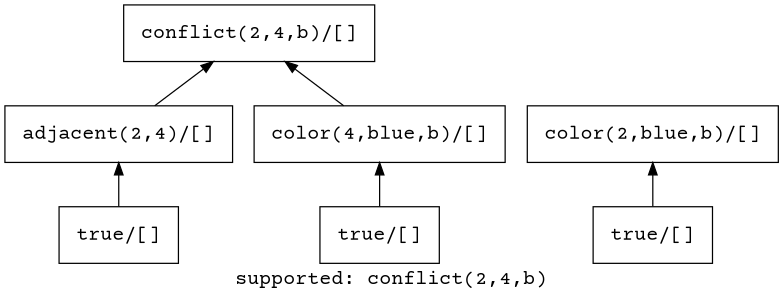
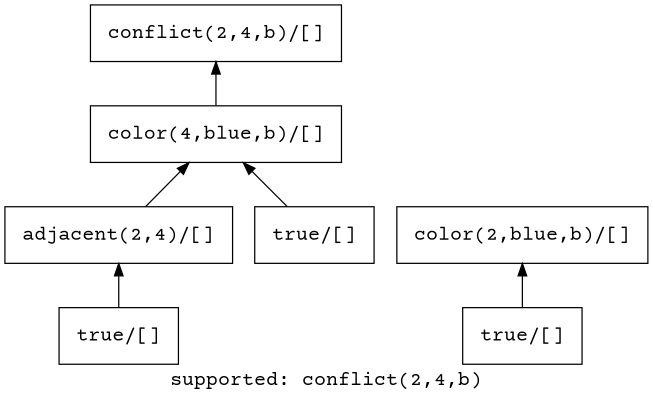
(179, 87) -> (163, 189)
